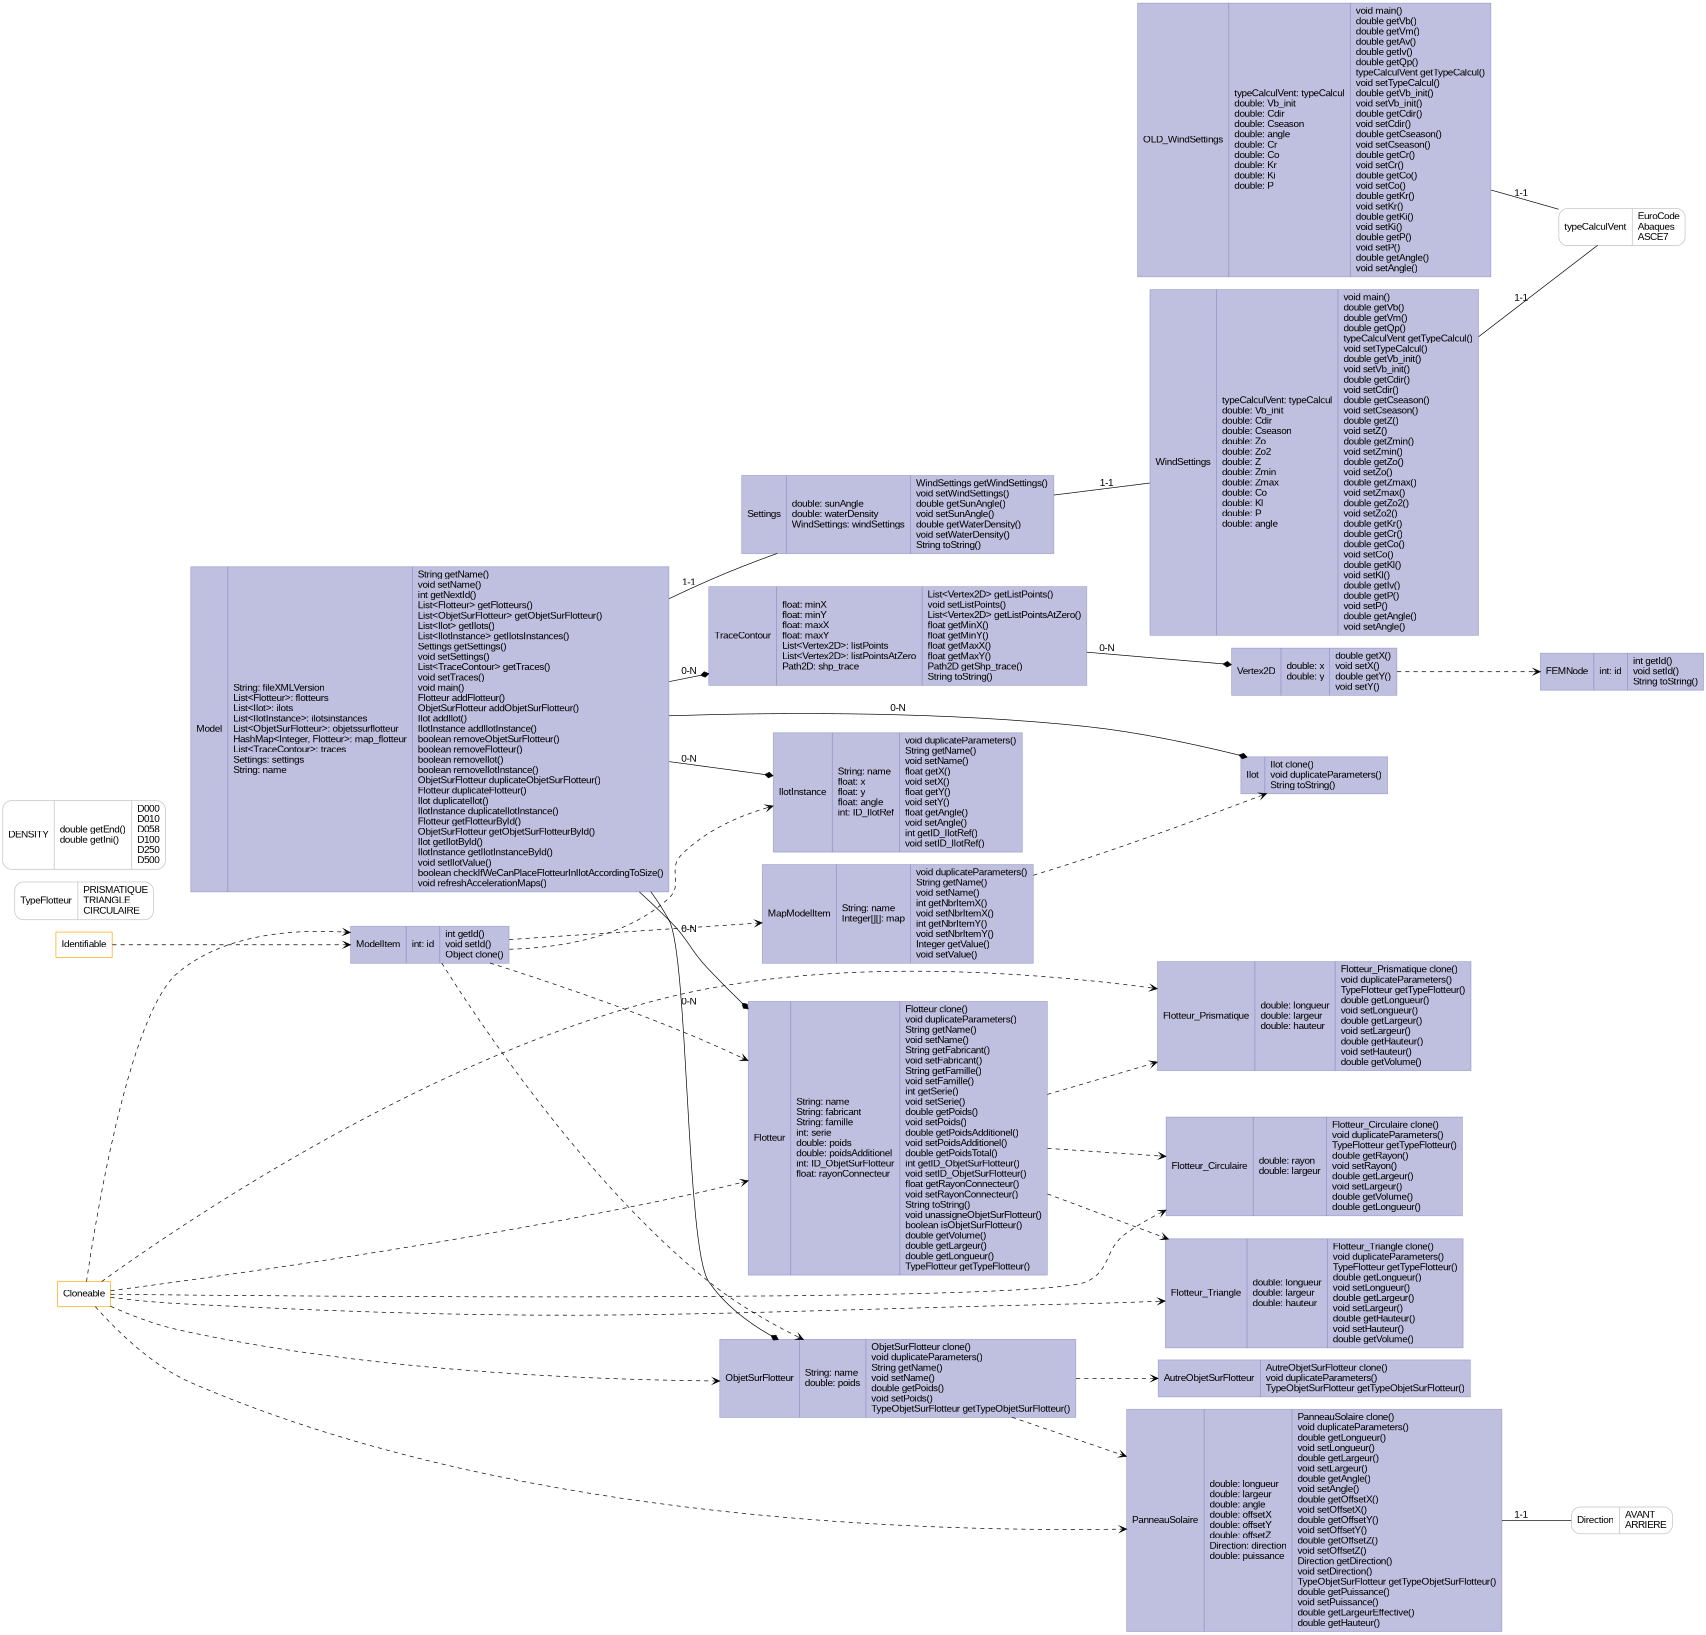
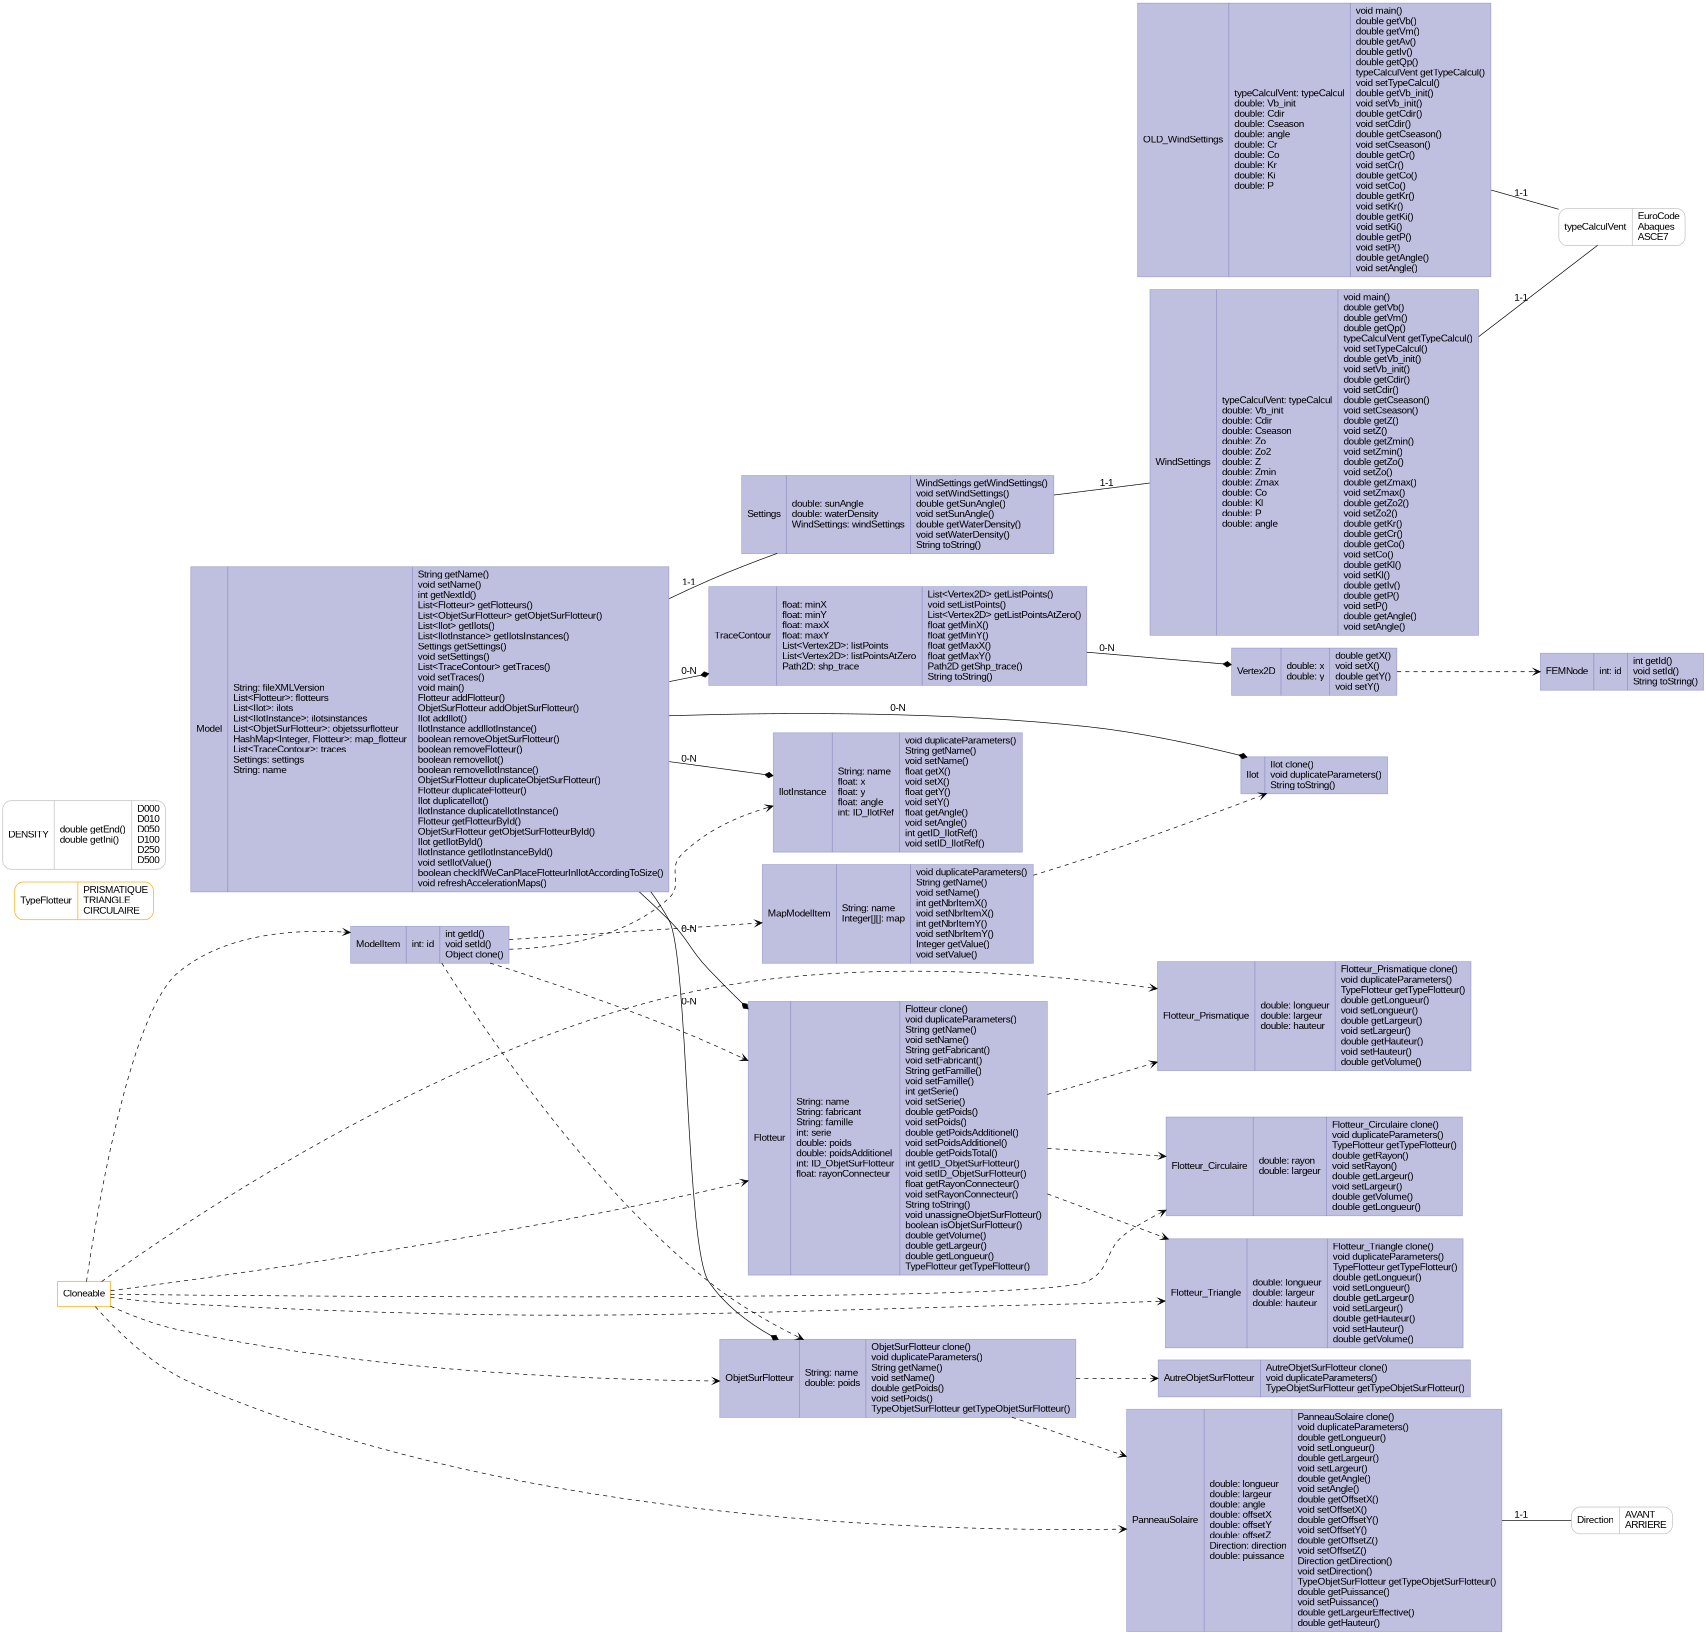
(149, 830) -> (149, 830)
(84, 901) -> (84, 901)
(84, 945) -> none
